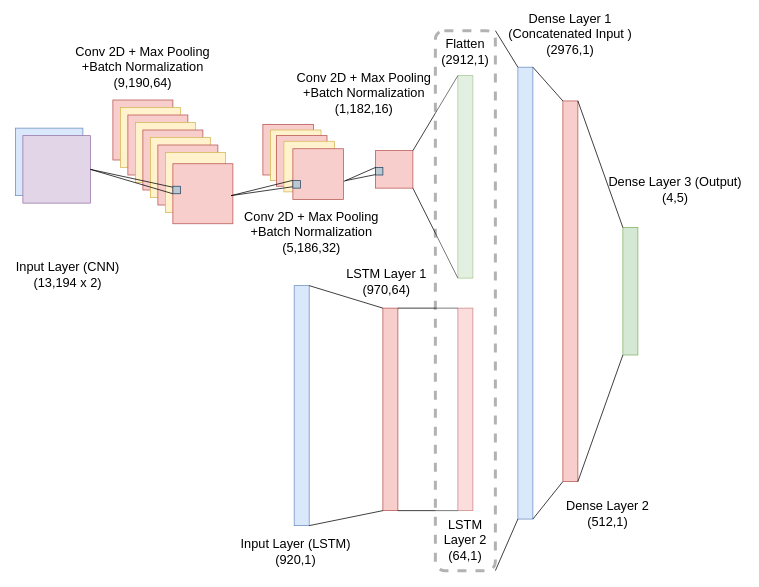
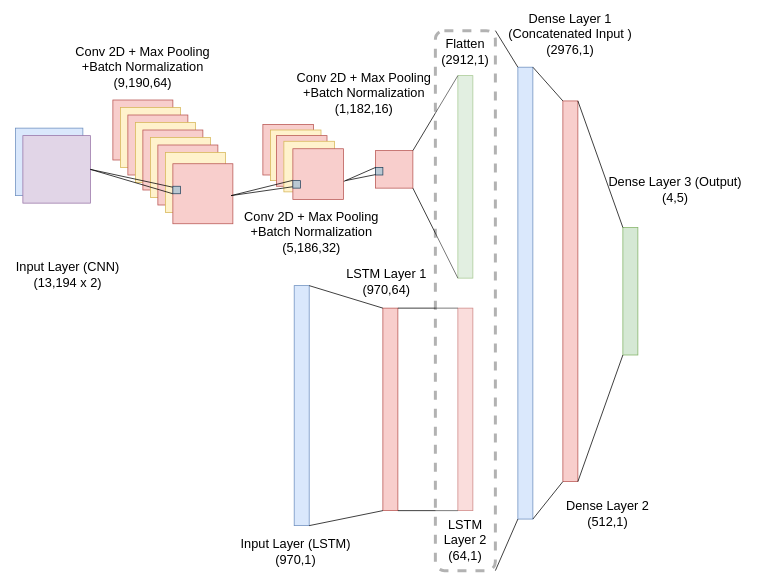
(296, 552) -> (296, 552)
